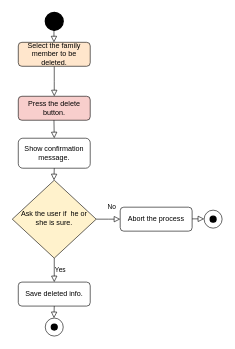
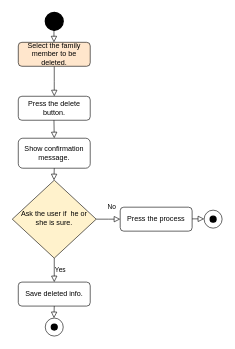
(54, 108) -> (54, 108)
(156, 219) -> (156, 219)
